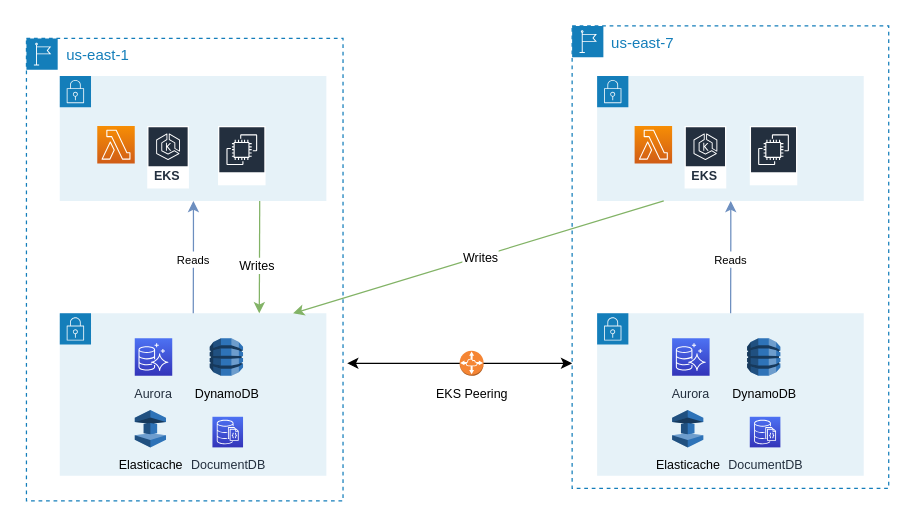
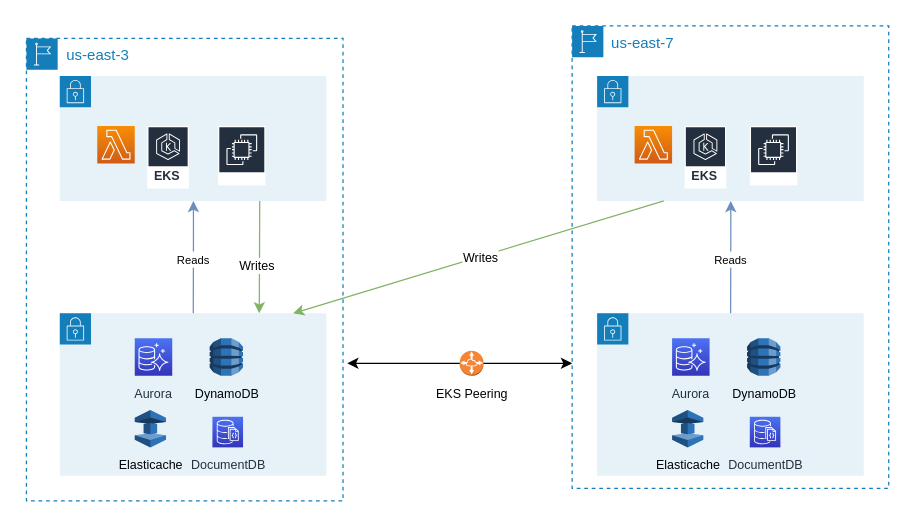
(105, 56) -> (105, 56)
